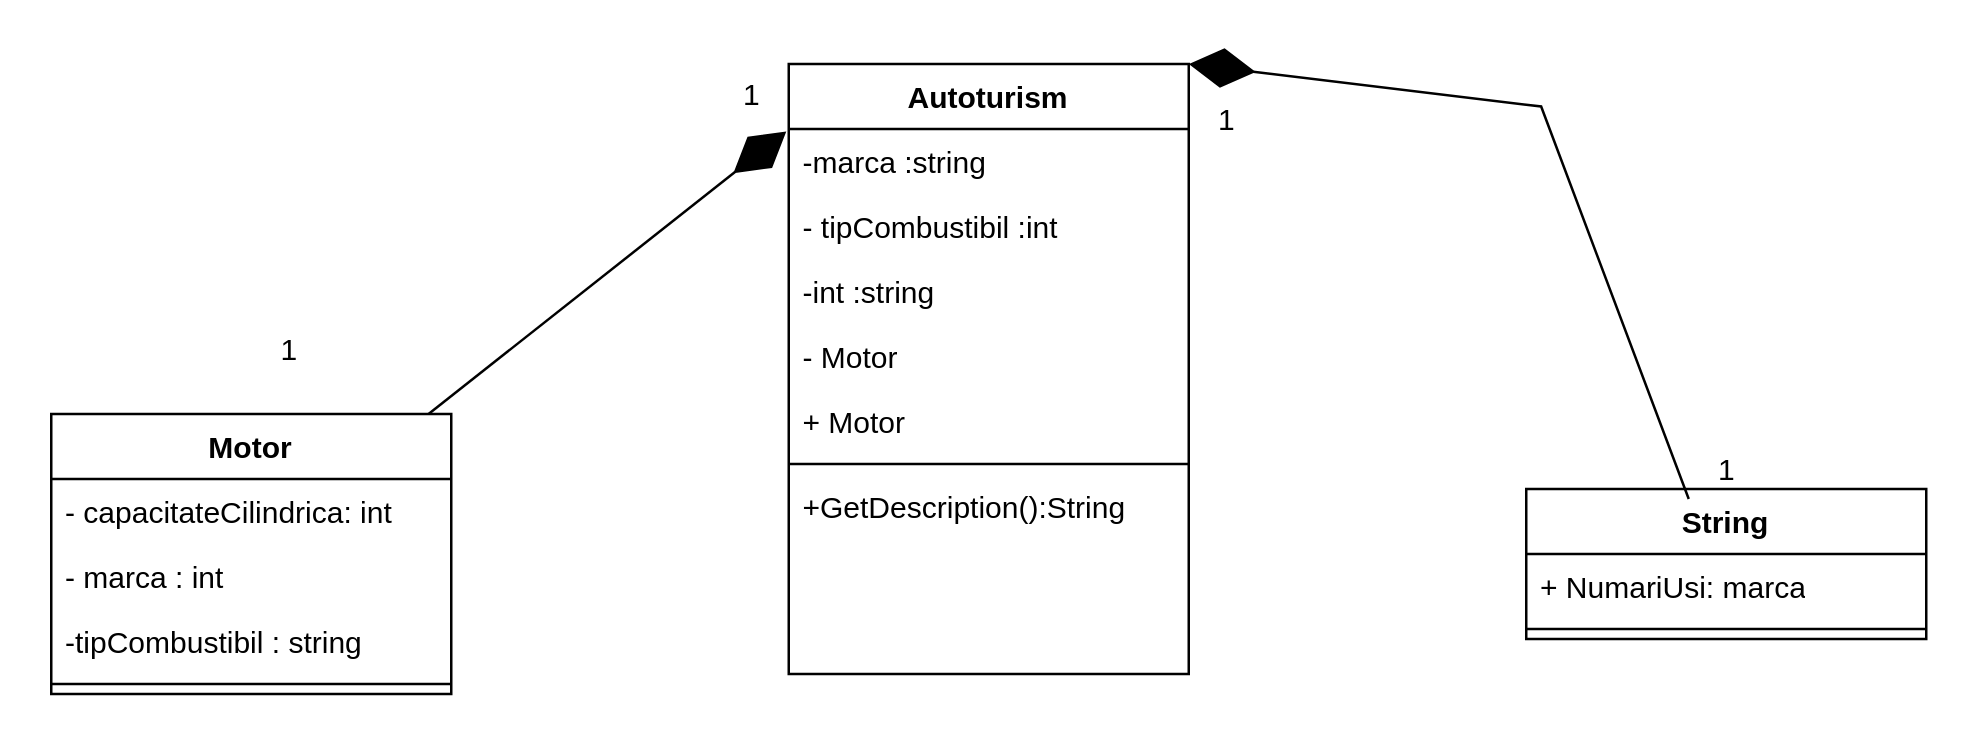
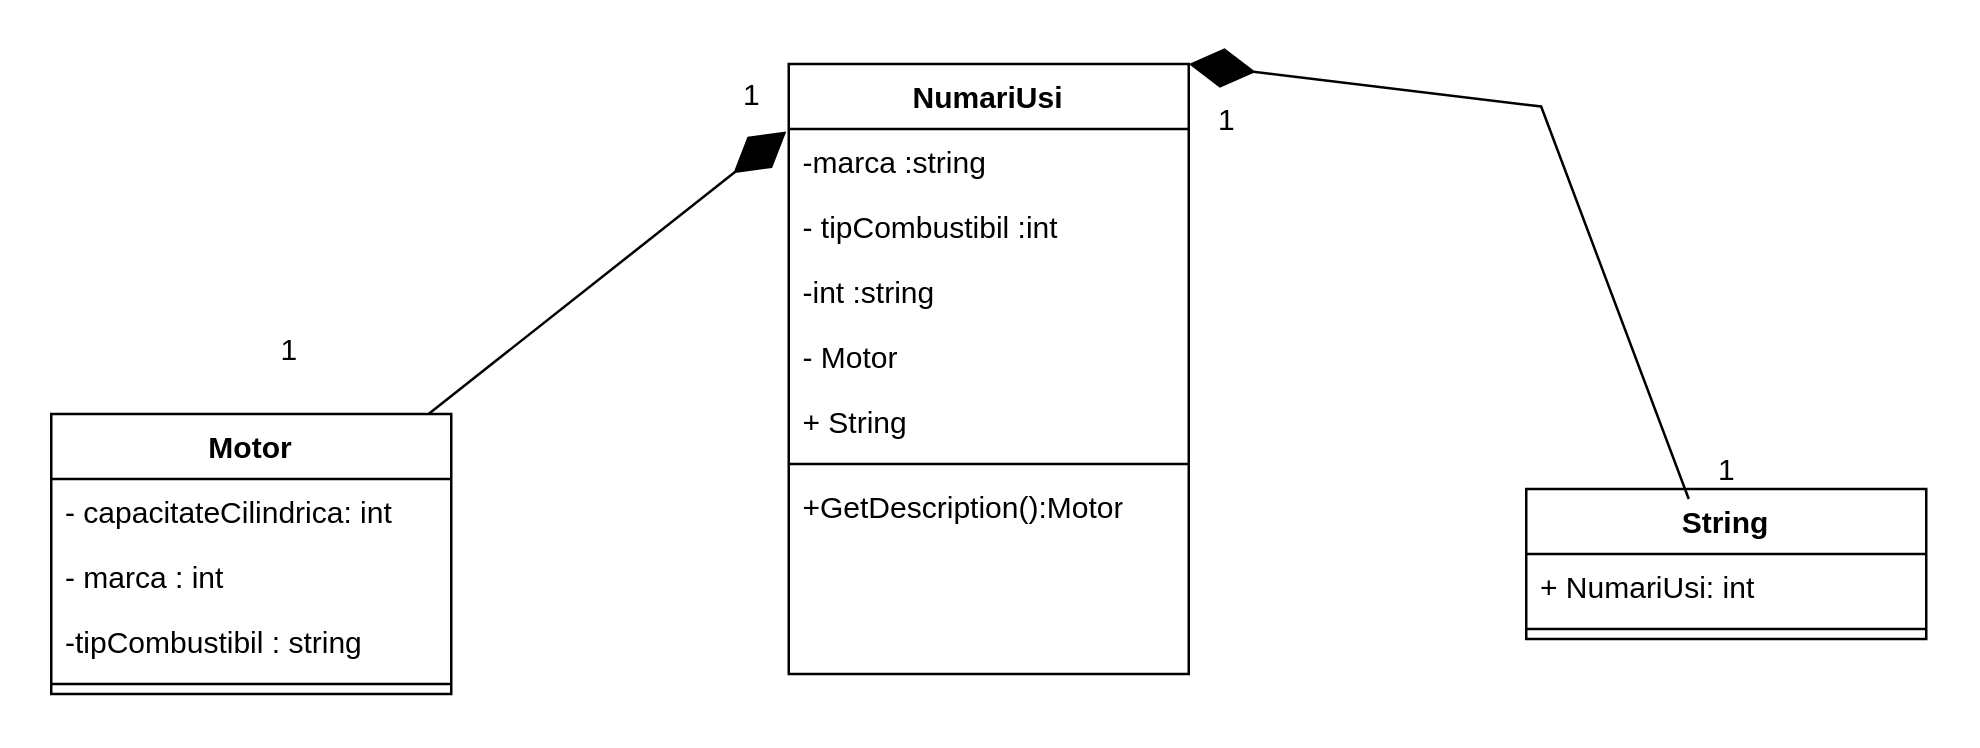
(989, 99) -> (989, 99)
(859, 424) -> (863, 424)
(990, 509) -> (985, 509)
(1673, 589) -> (1652, 589)
